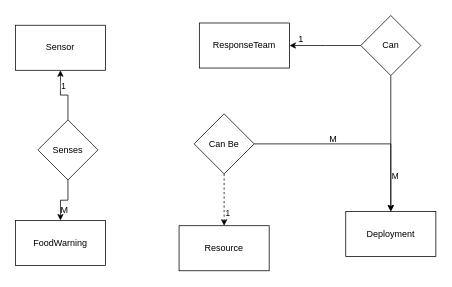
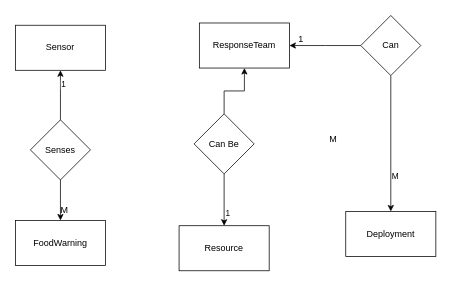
(321, 144) -> (244, 83)
(68, 150) -> (60, 150)
(224, 196) -> (224, 196)
